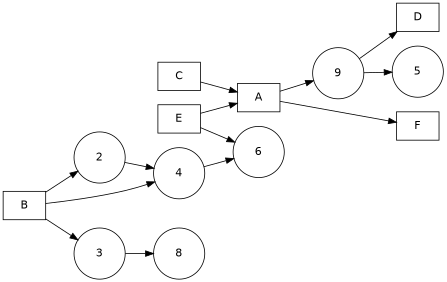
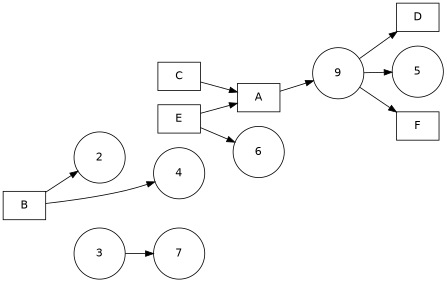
(334, 111) -> (375, 97)
(215, 164) -> none
(136, 165) -> none
(59, 227) -> none
(179, 254) -> (179, 254)
